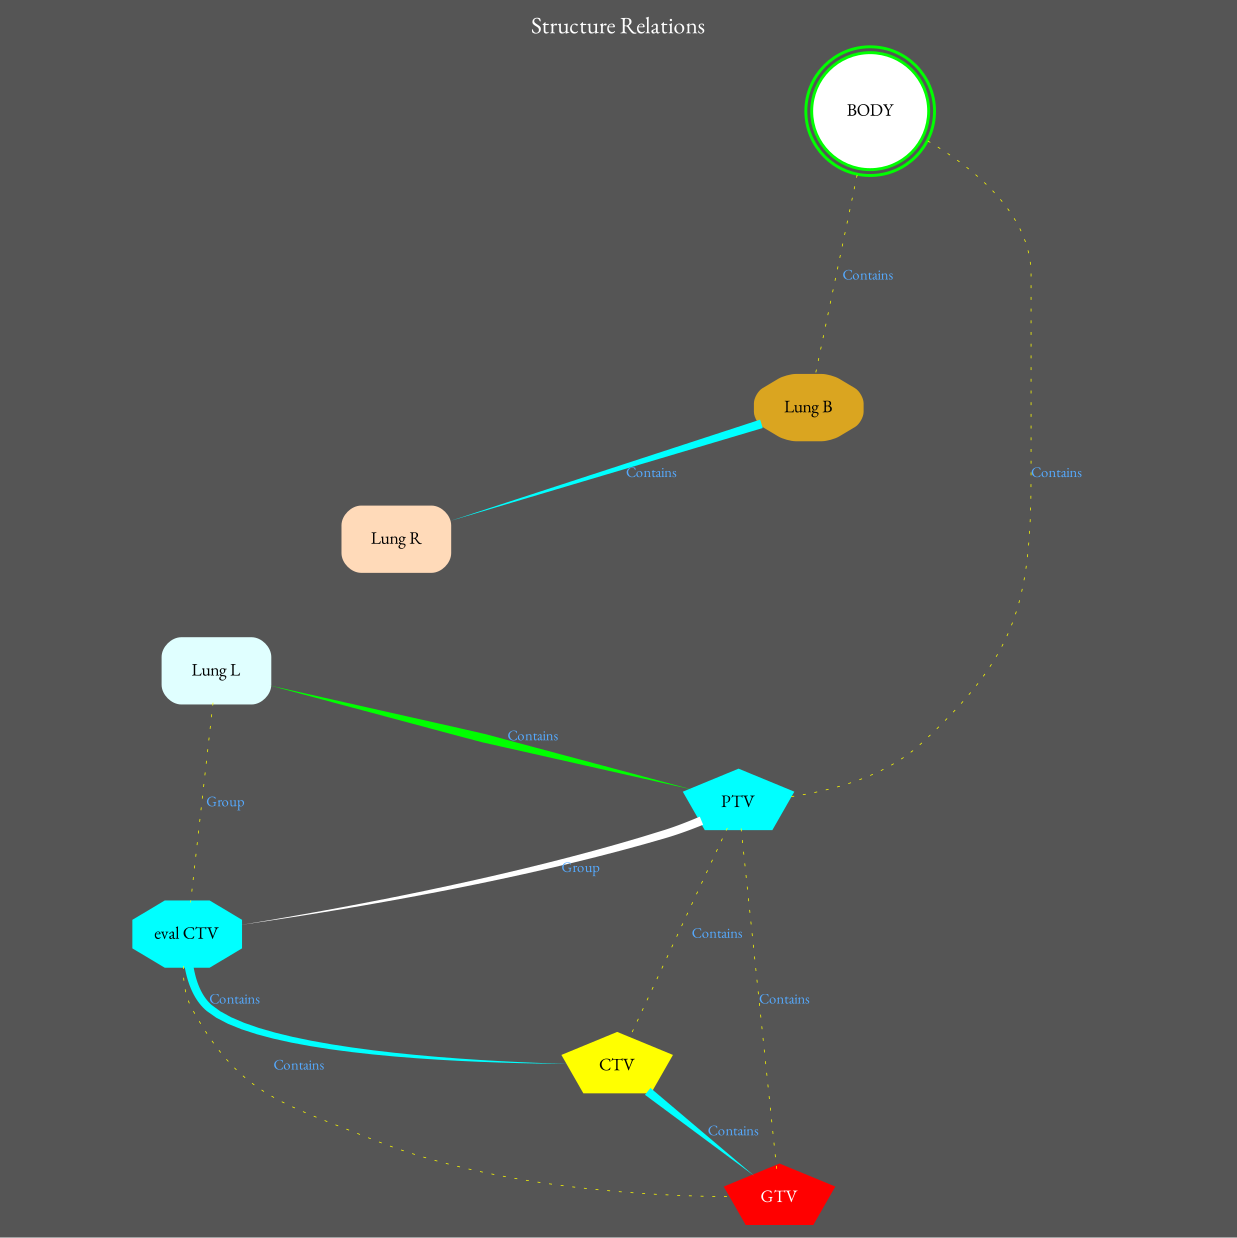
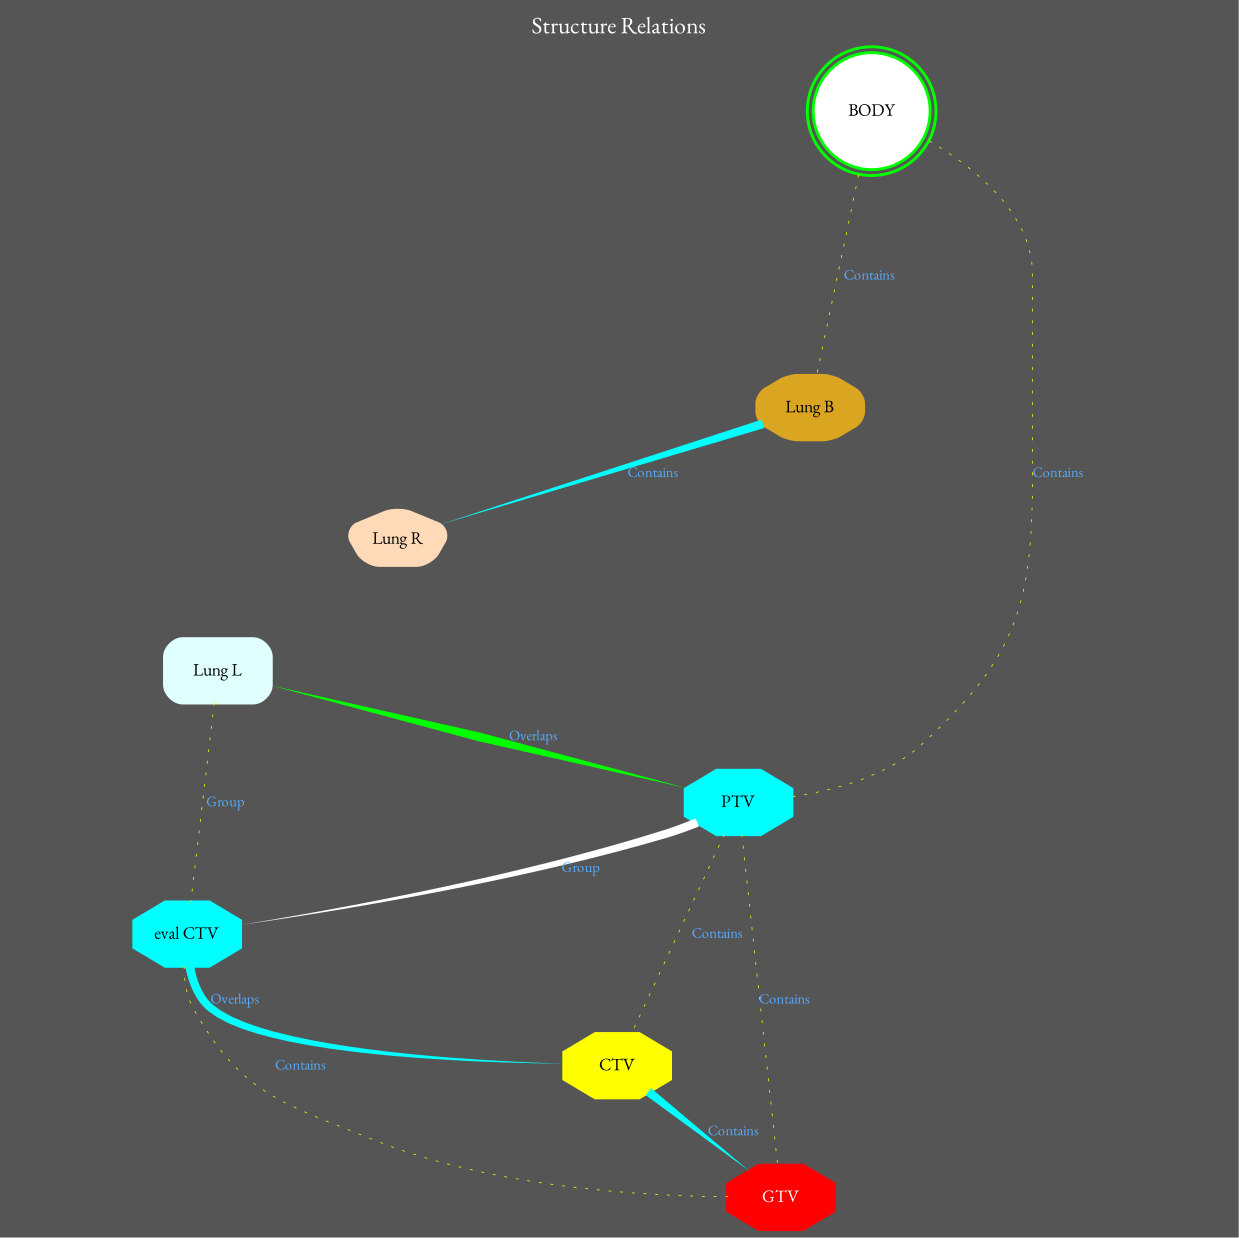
(396, 539) -> (398, 539)
(533, 737) -> (534, 737)
(739, 802) -> (739, 802)
(235, 1000) -> (235, 1000)
(617, 1066) -> (617, 1066)
(780, 1197) -> (781, 1197)
